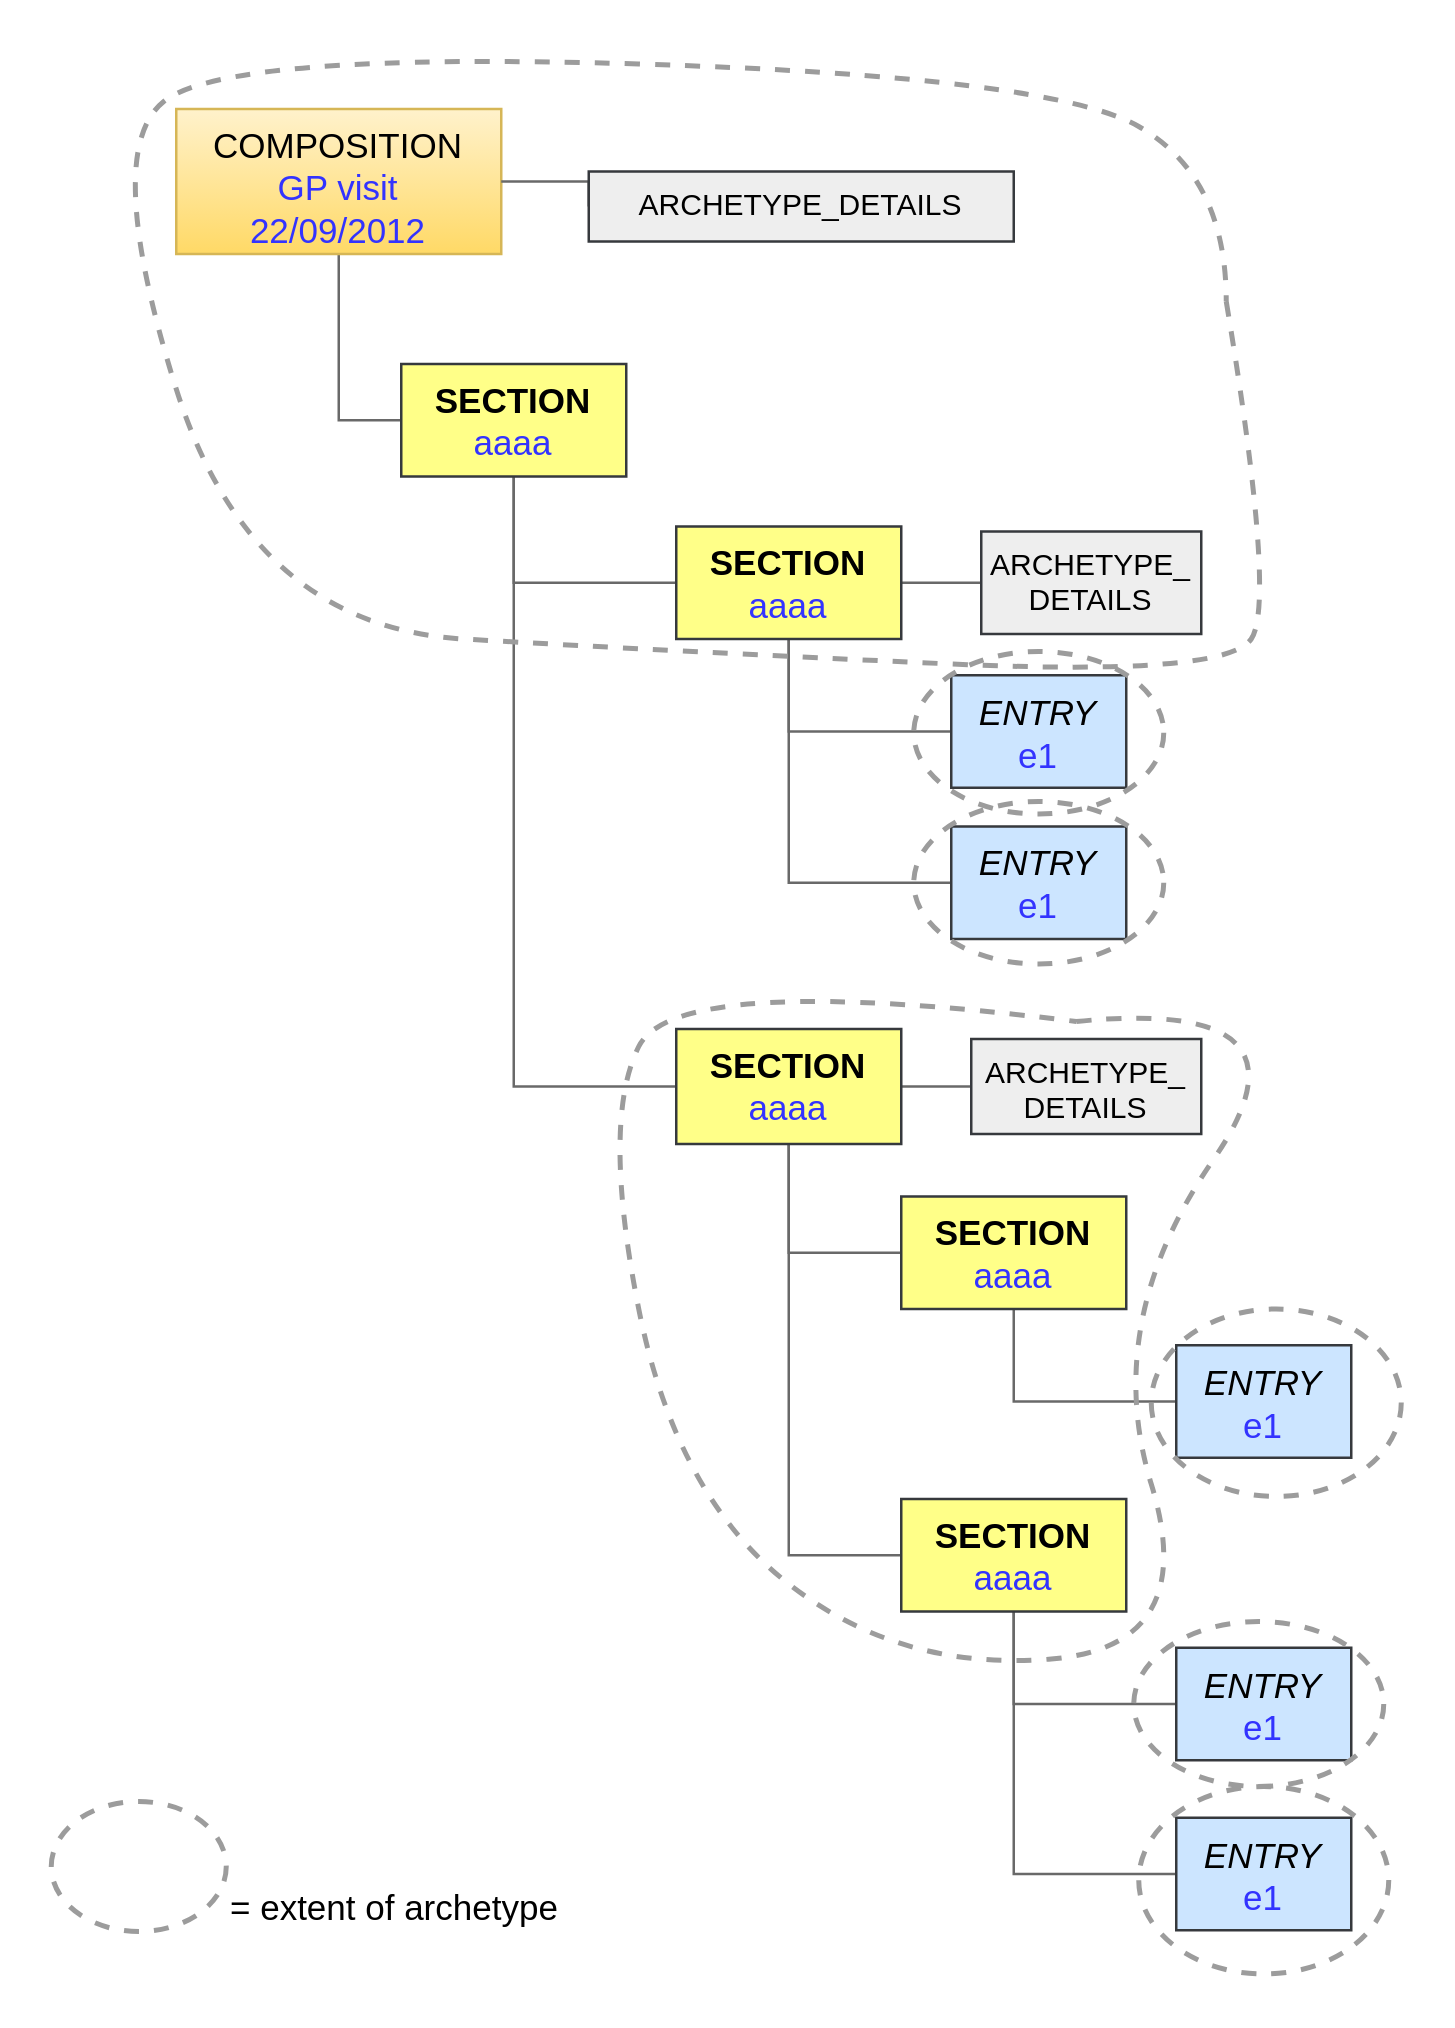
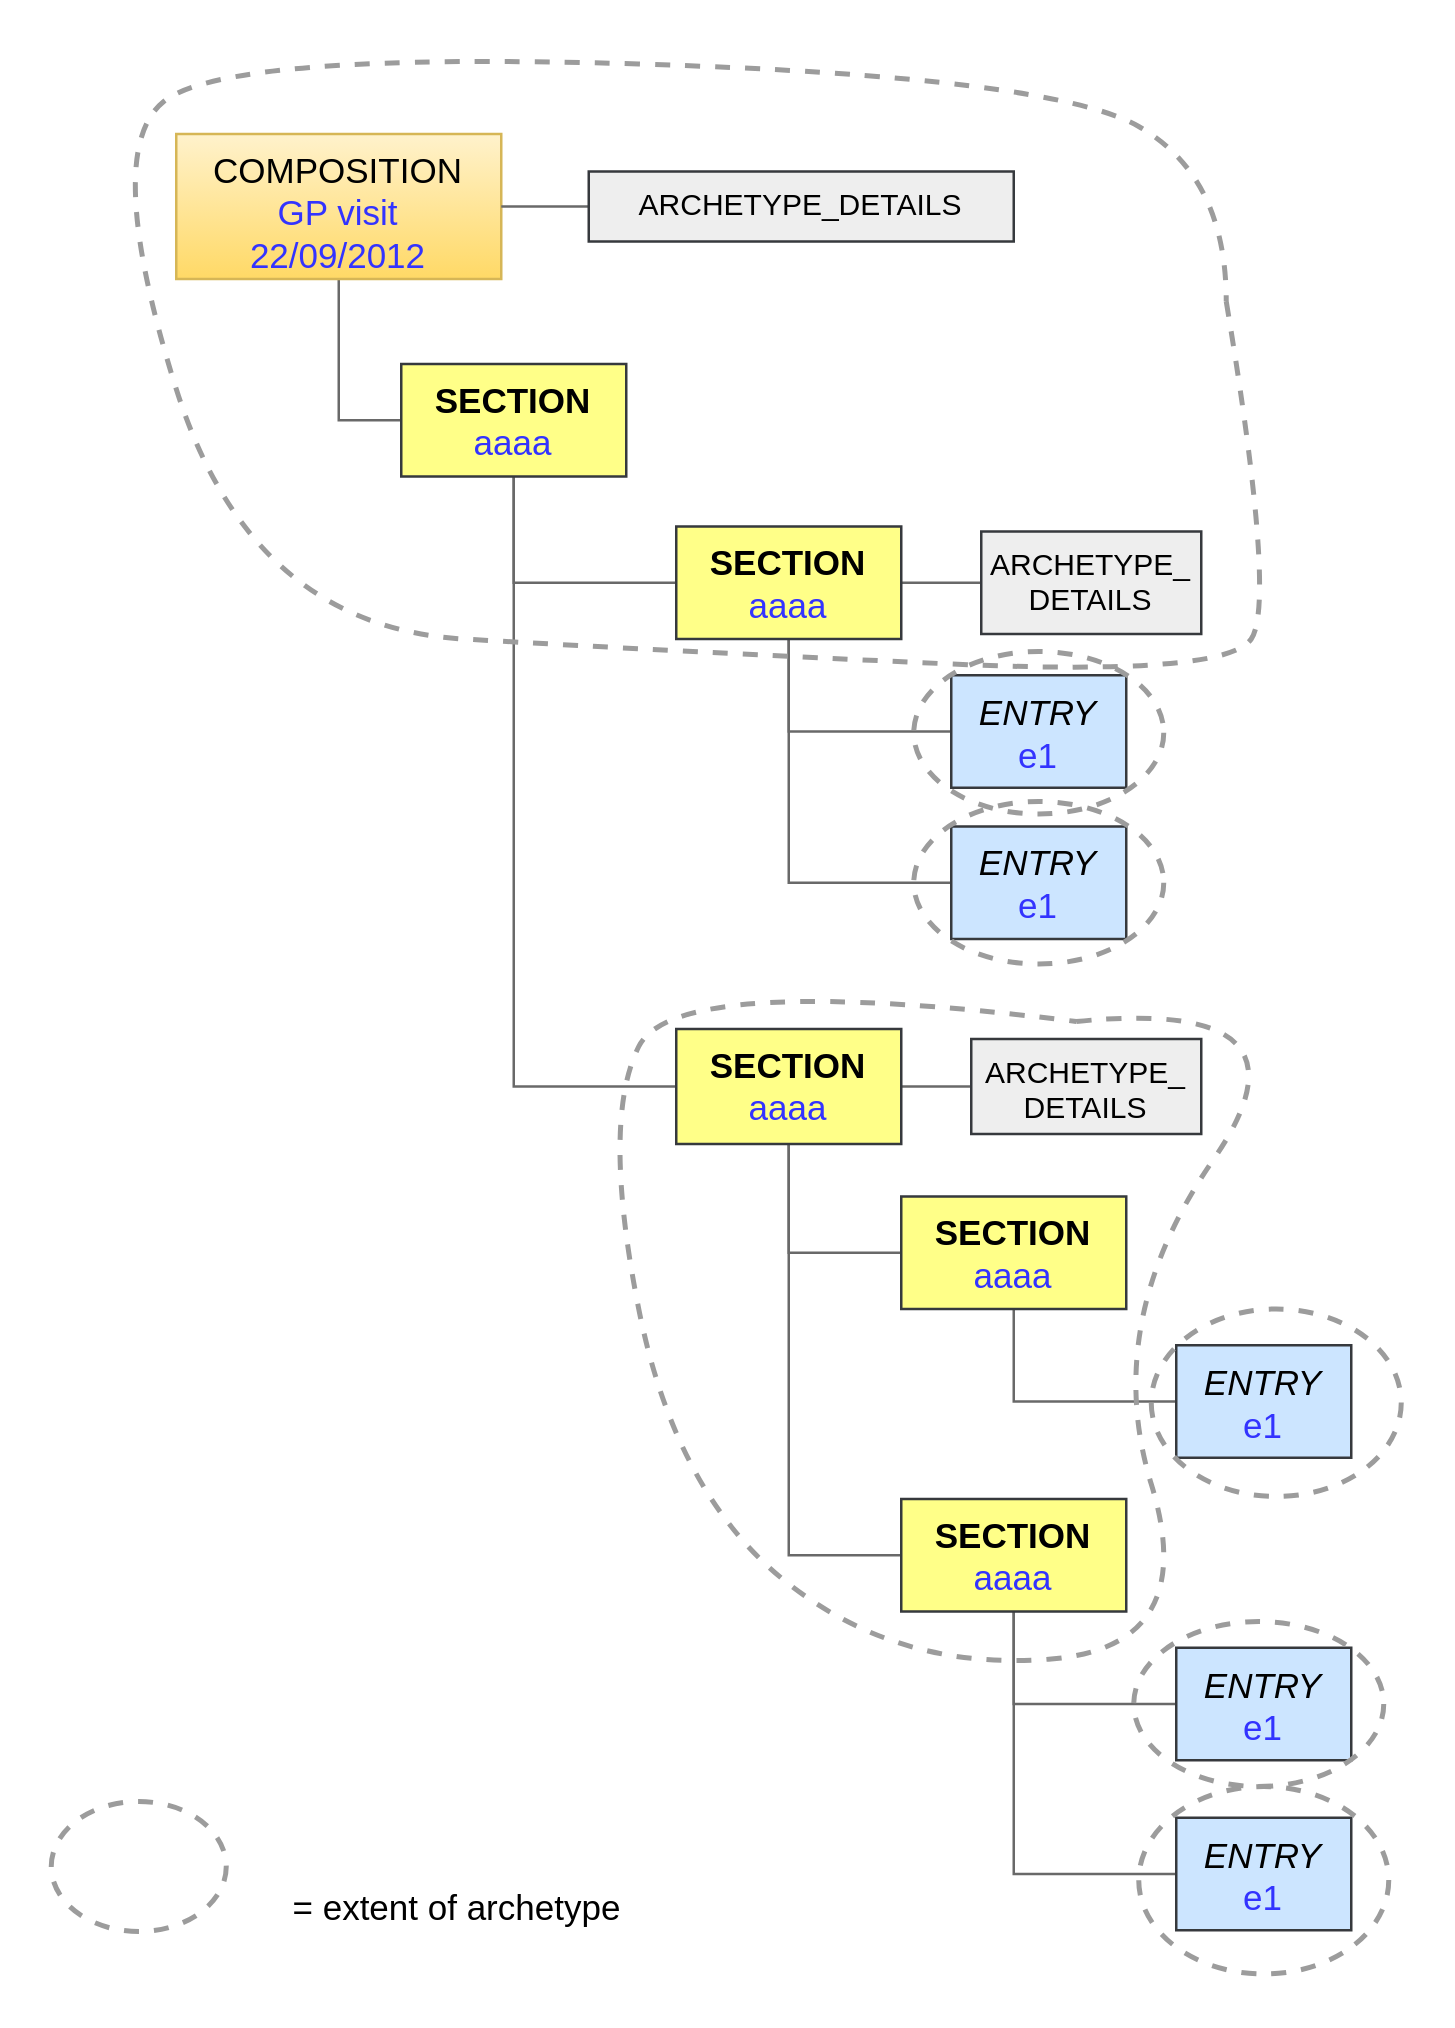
(339, 181) -> (339, 206)
(389, 1905) -> (451, 1905)
